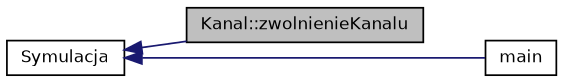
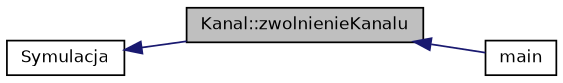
(314, 58) -> (458, 48)
